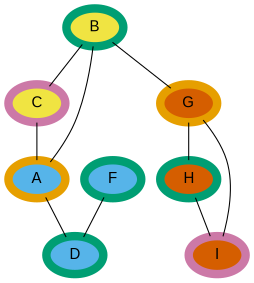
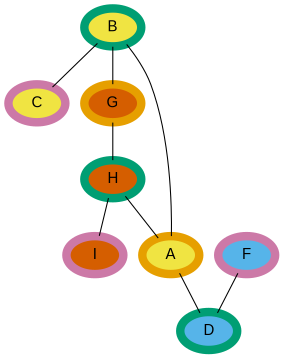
(37, 141) -> (142, 217)
(230, 175) -> none
(37, 179) -> (171, 255)
(113, 179) -> (247, 255)
